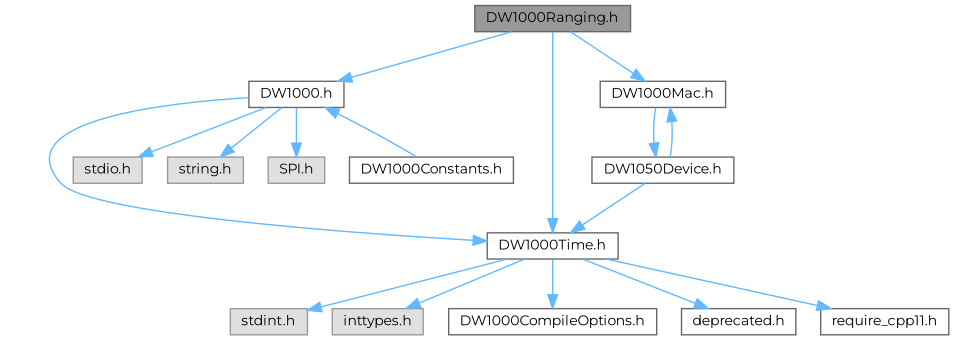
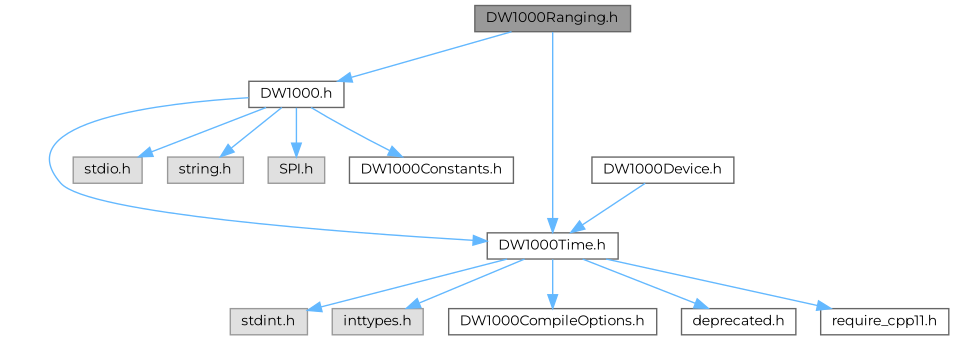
(663, 94) -> none
(377, 135) -> (350, 130)
(663, 170) -> (663, 170)
